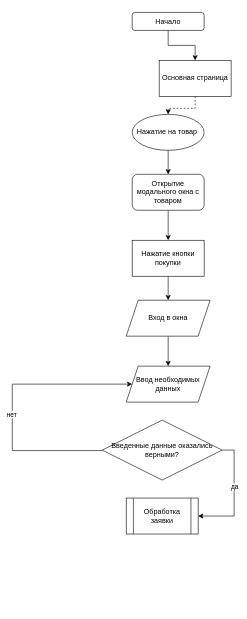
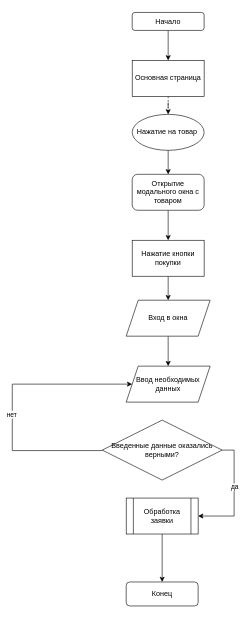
(195, 78) -> (168, 78)
none -> (162, 576)
none -> (162, 594)
